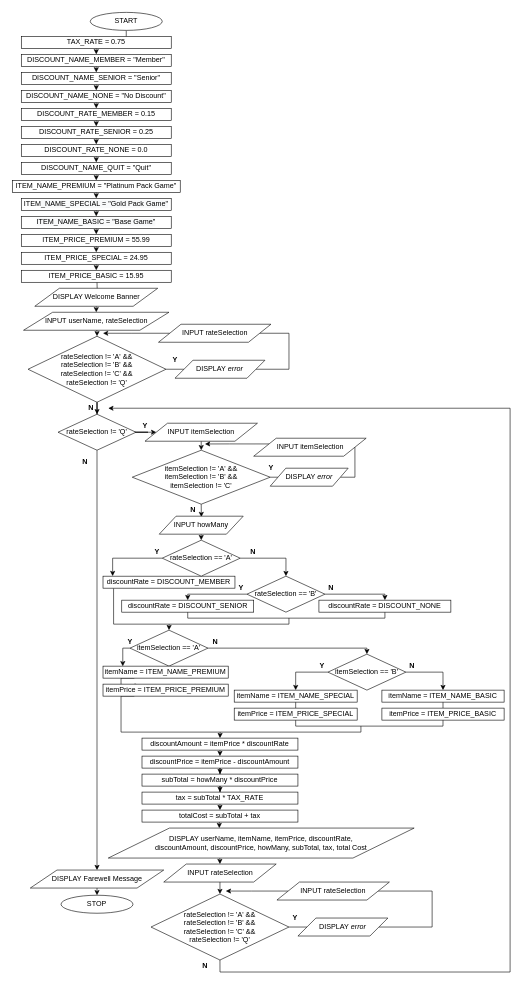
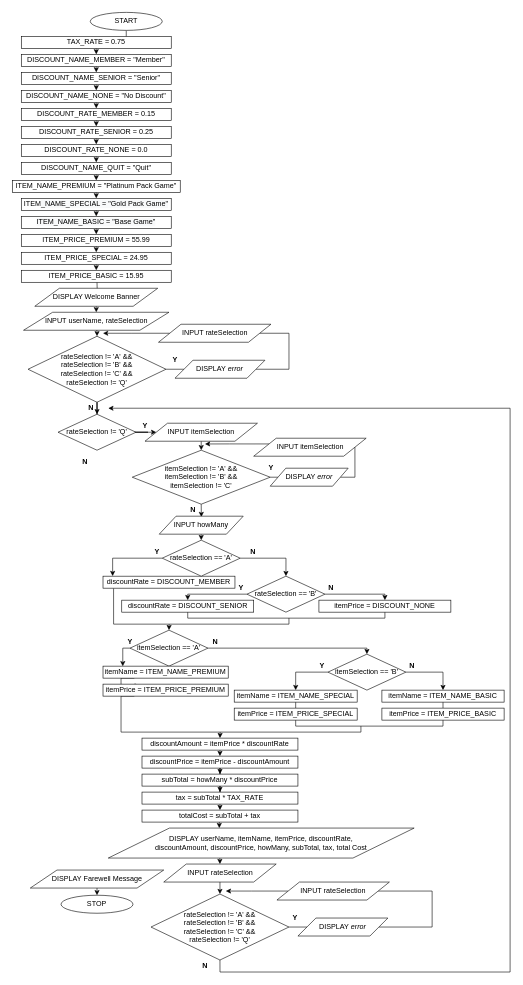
(385, 606) -> (385, 606)
(97, 864) -> none
